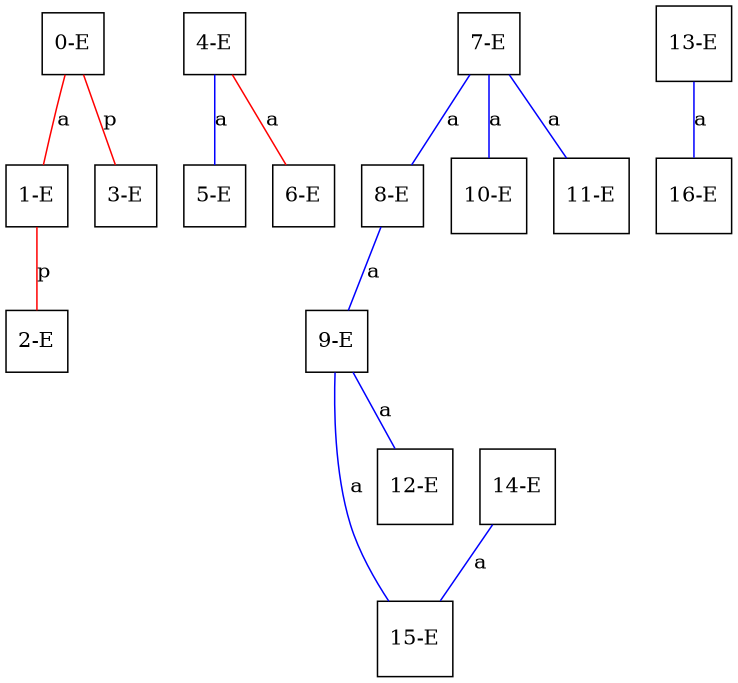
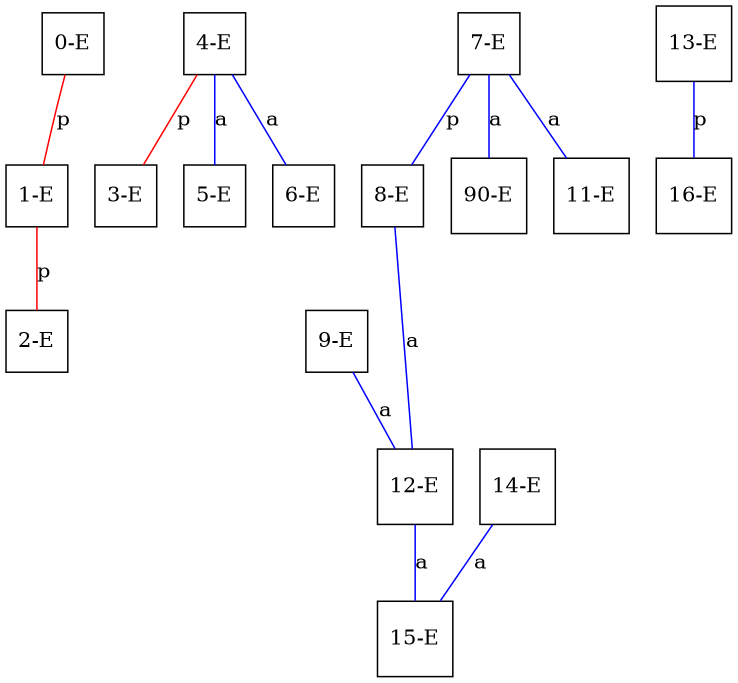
(64, 120) -> (64, 120)
(99, 120) -> (170, 120)
(259, 120) -> (259, 120)
(454, 120) -> (454, 120)
(701, 120) -> (701, 120)
(489, 196) -> (489, 196)
(365, 269) -> (404, 338)
(343, 492) -> (415, 563)
